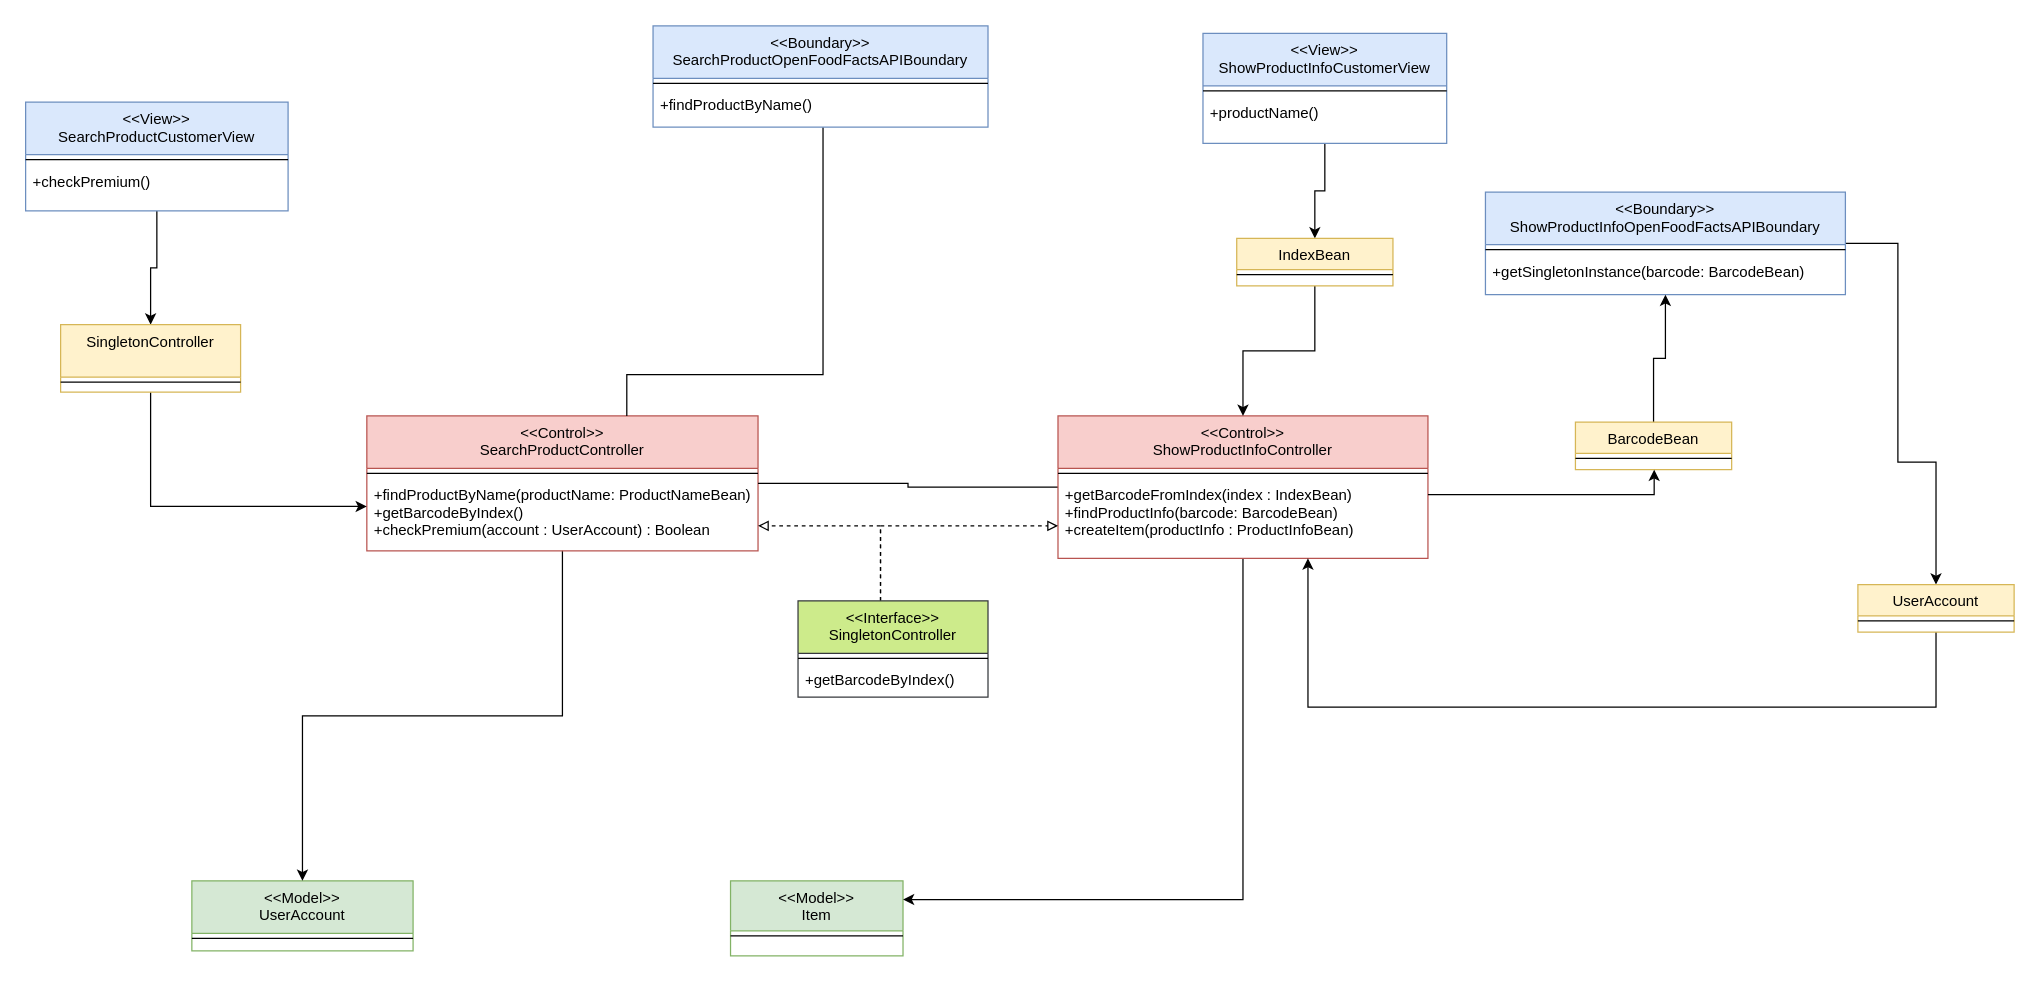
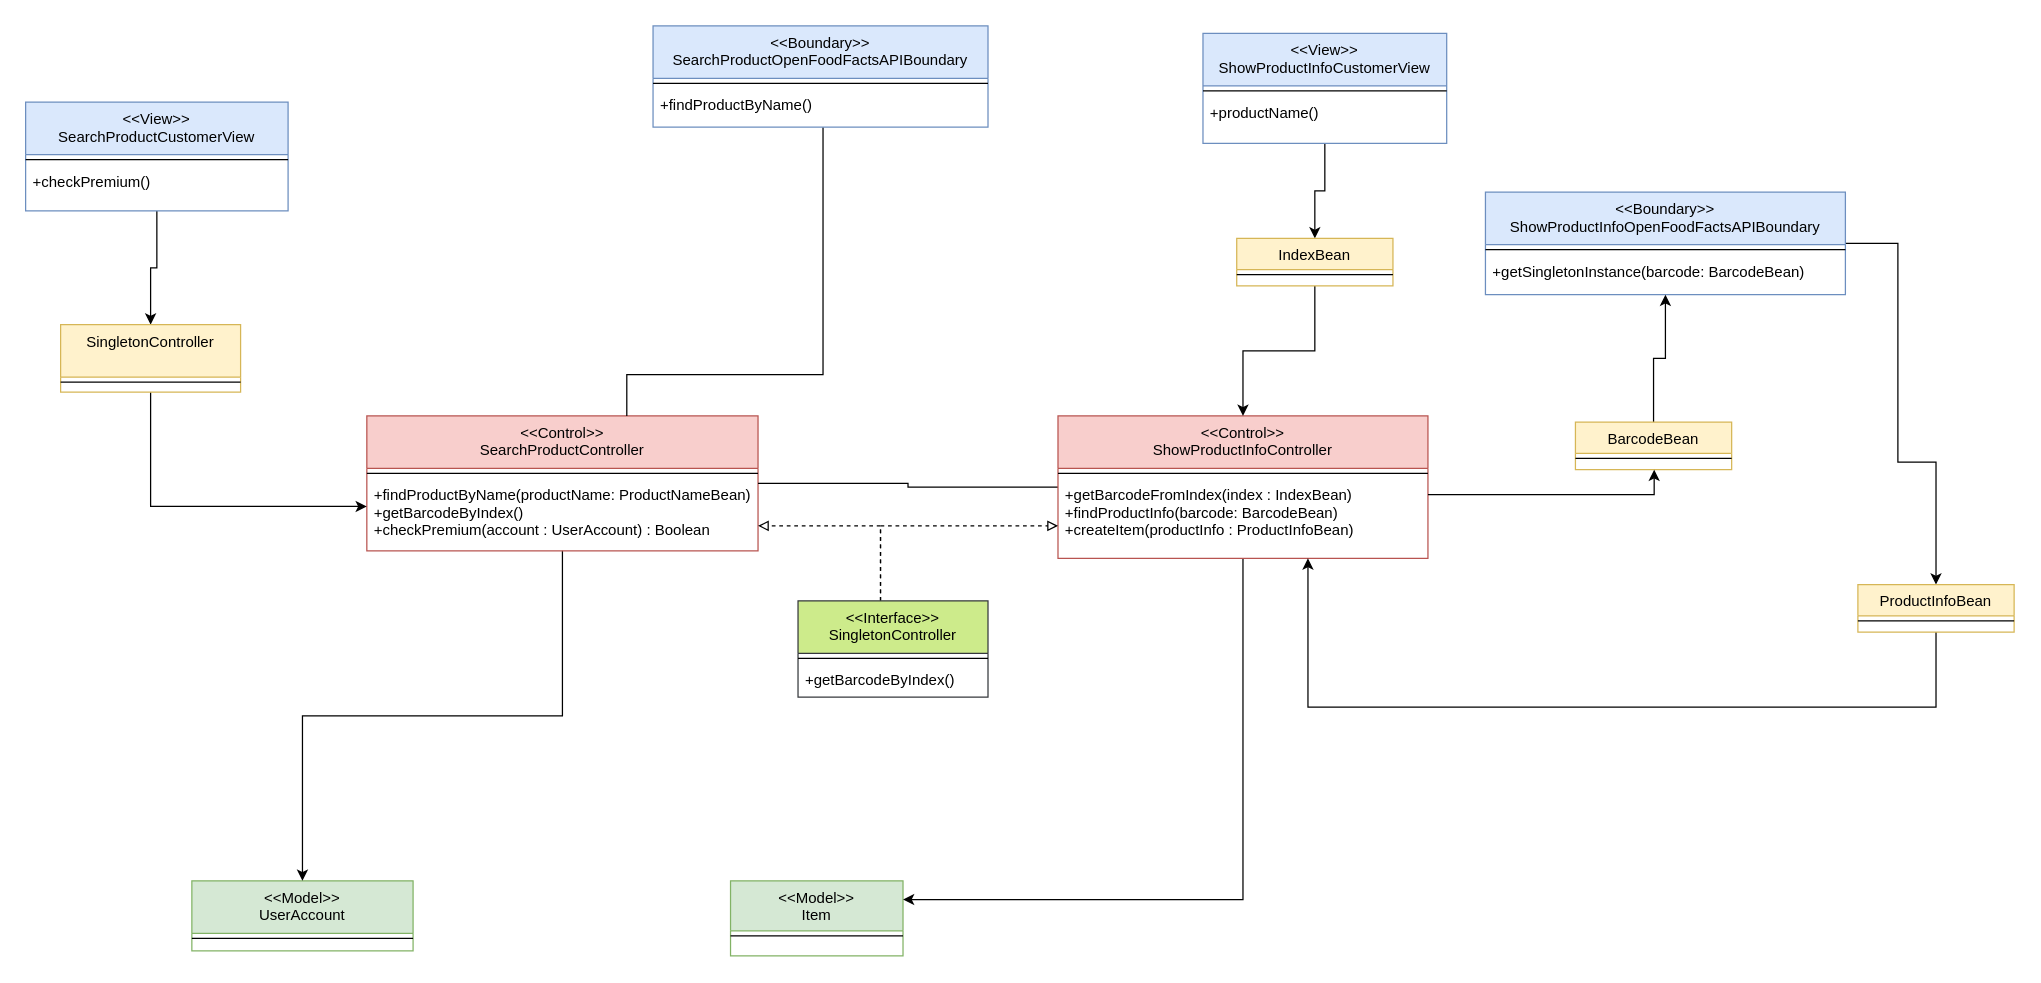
(1936, 601) -> (1936, 601)
